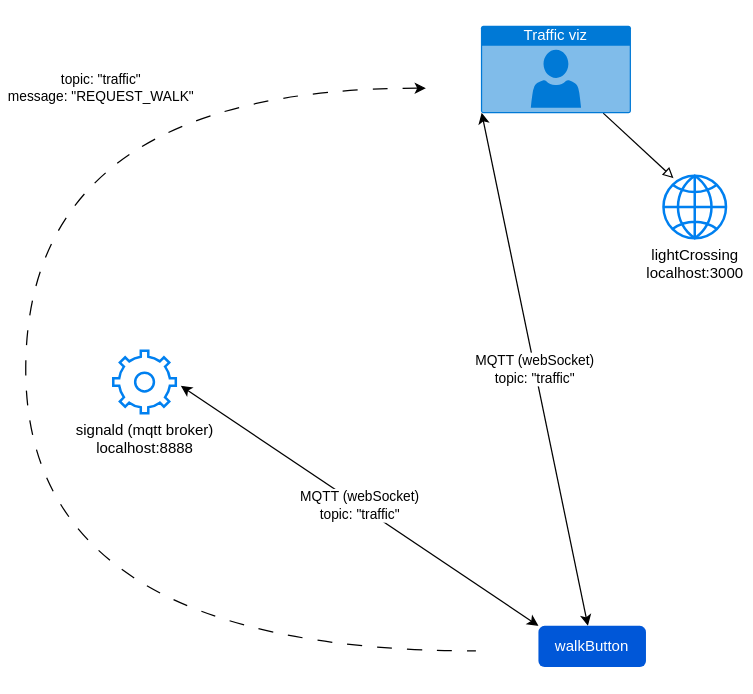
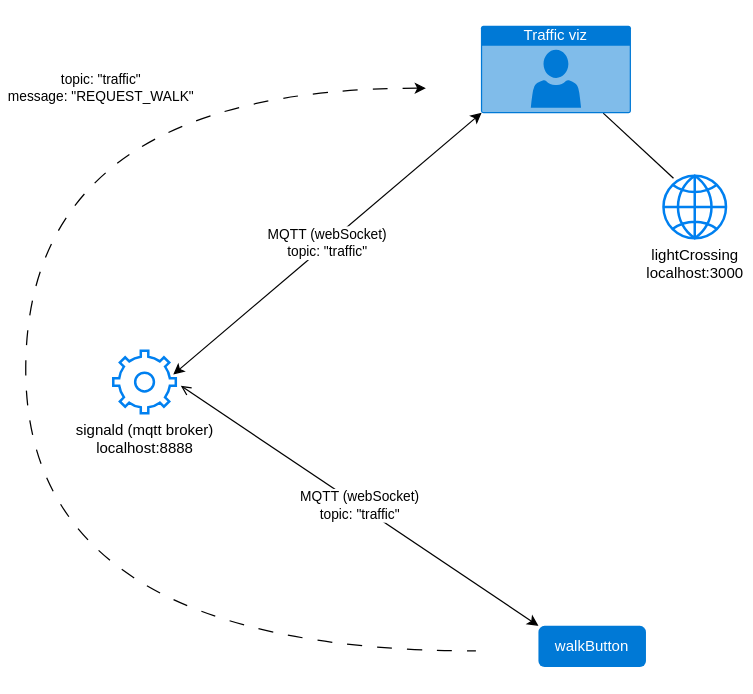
(665, 171) -> (668, 173)
(535, 371) -> (327, 244)
(188, 391) -> (186, 389)
(592, 646) -> (592, 646)
